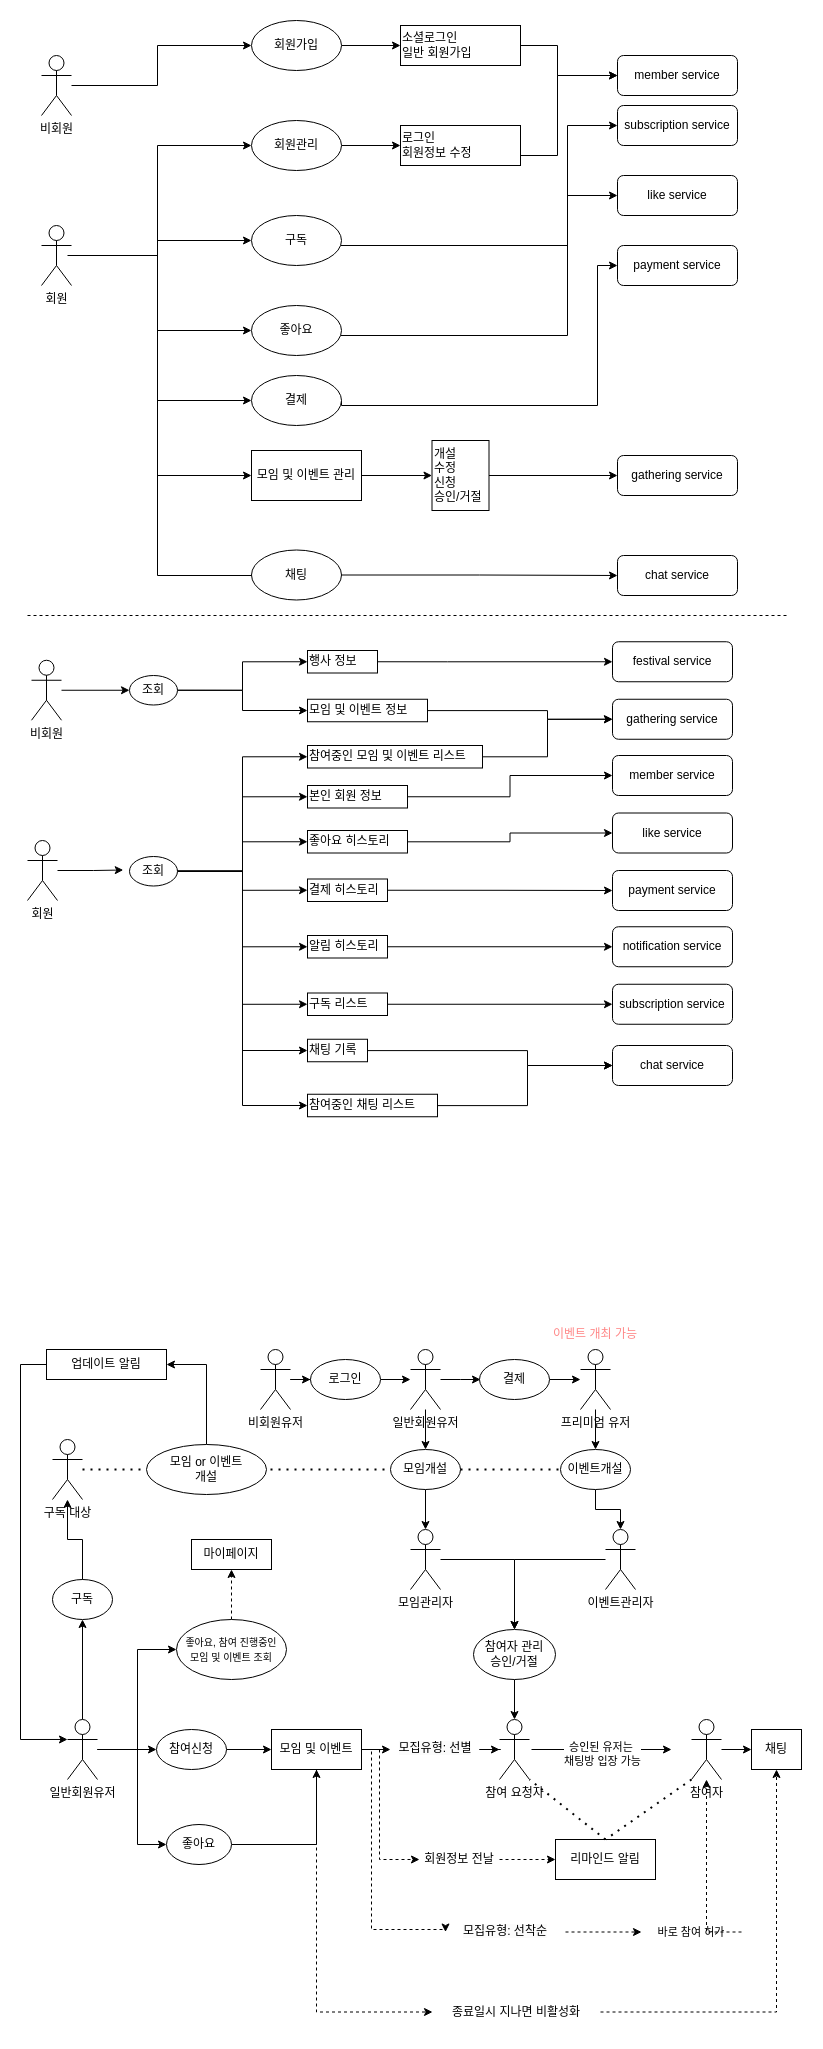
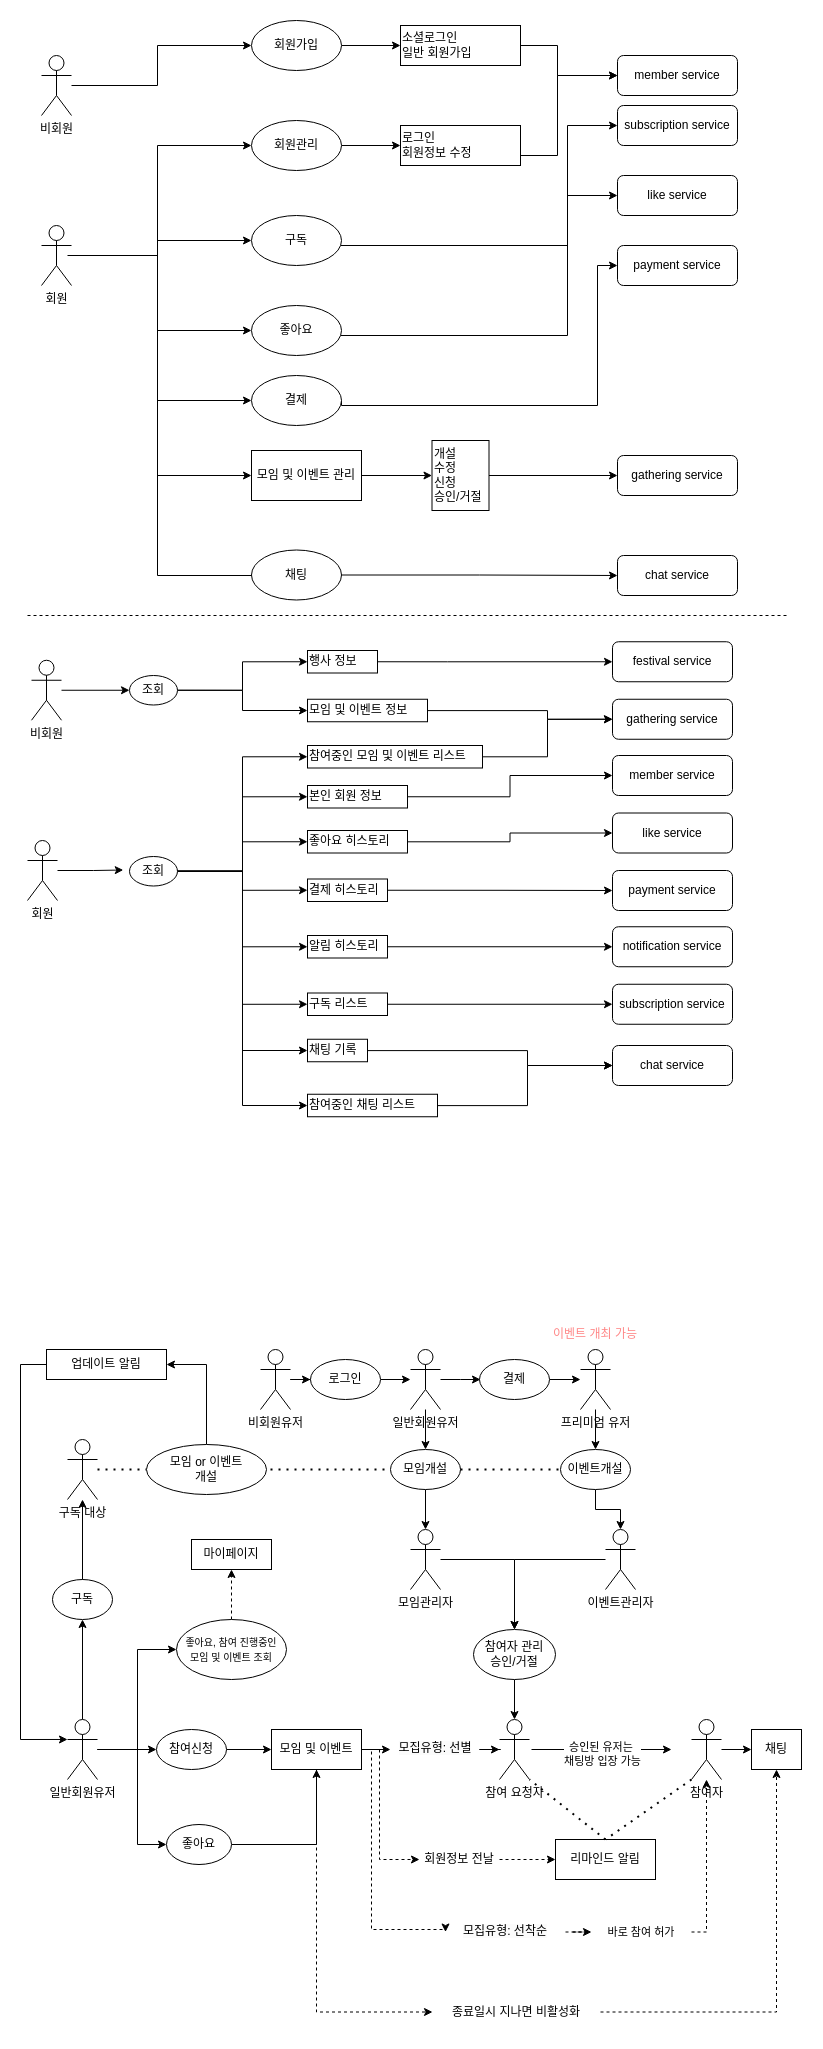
(68, 1470) -> (83, 1470)
(692, 1932) -> (642, 1932)
